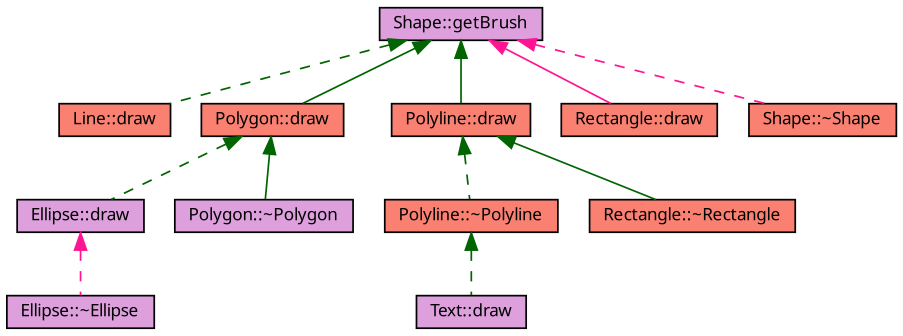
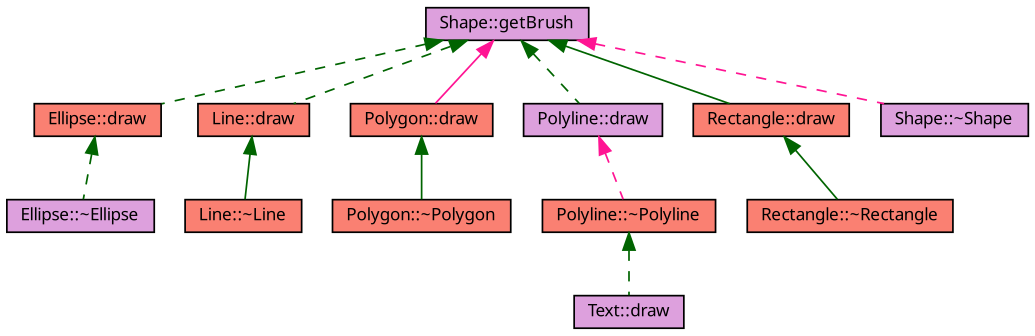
(359, 76) -> (458, 78)
(558, 76) -> (648, 75)
(461, 81) -> (556, 78)
(461, 120) -> (593, 120)
(823, 120) -> (955, 120)
(585, 171) -> (816, 175)
(169, 172) -> (294, 74)
(467, 177) -> (614, 176)
(81, 216) -> (98, 120)
none -> (243, 216)
(264, 216) -> (422, 216)
(81, 273) -> (88, 177)
